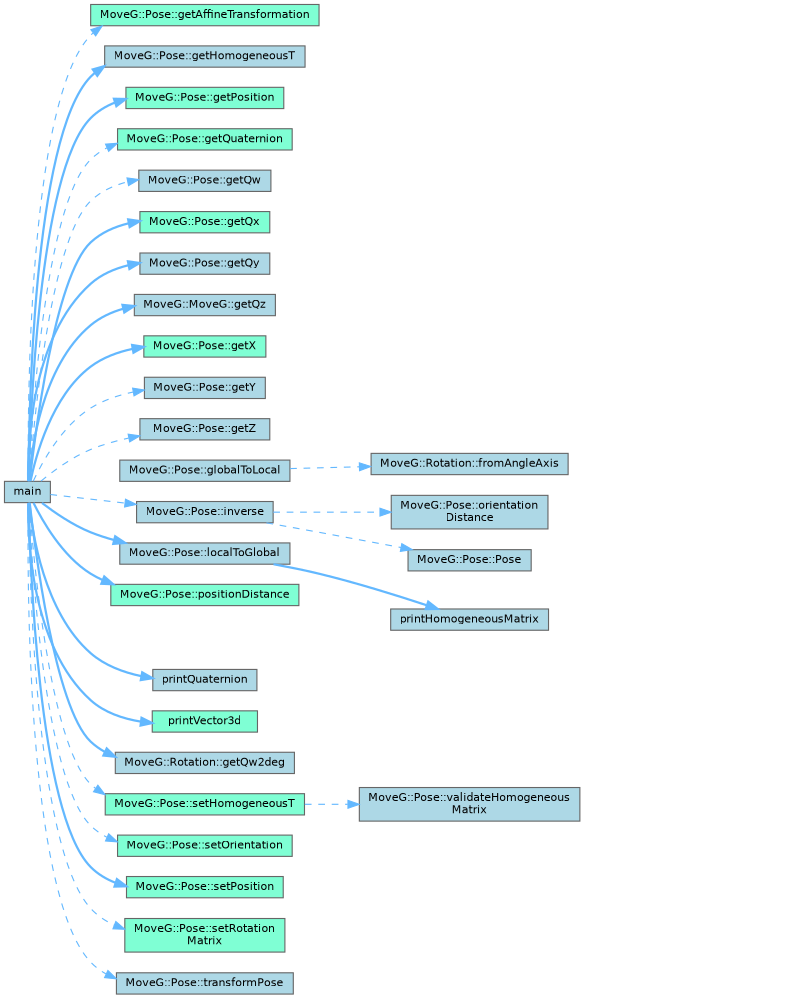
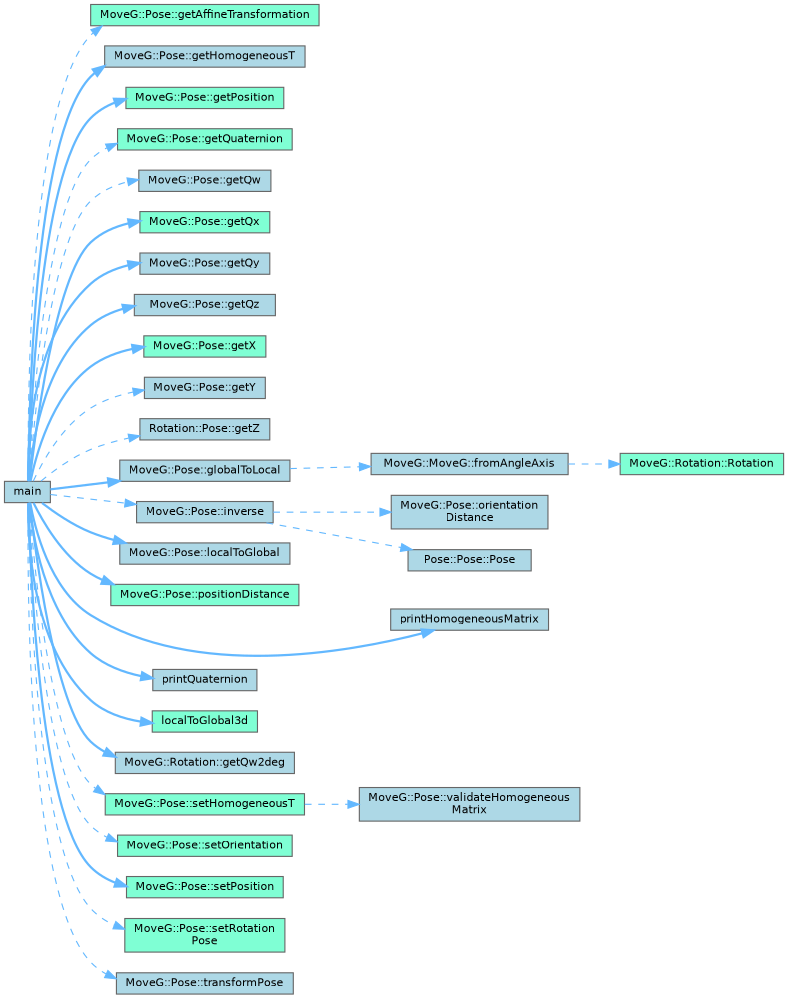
(205, 305) -> (205, 305)
(205, 429) -> (205, 429)
(470, 464) -> (470, 464)
none -> (702, 464)
none -> (79, 486)
(470, 560) -> (470, 560)
(351, 582) -> (189, 650)
(205, 721) -> (205, 721)
(205, 935) -> (205, 935)
